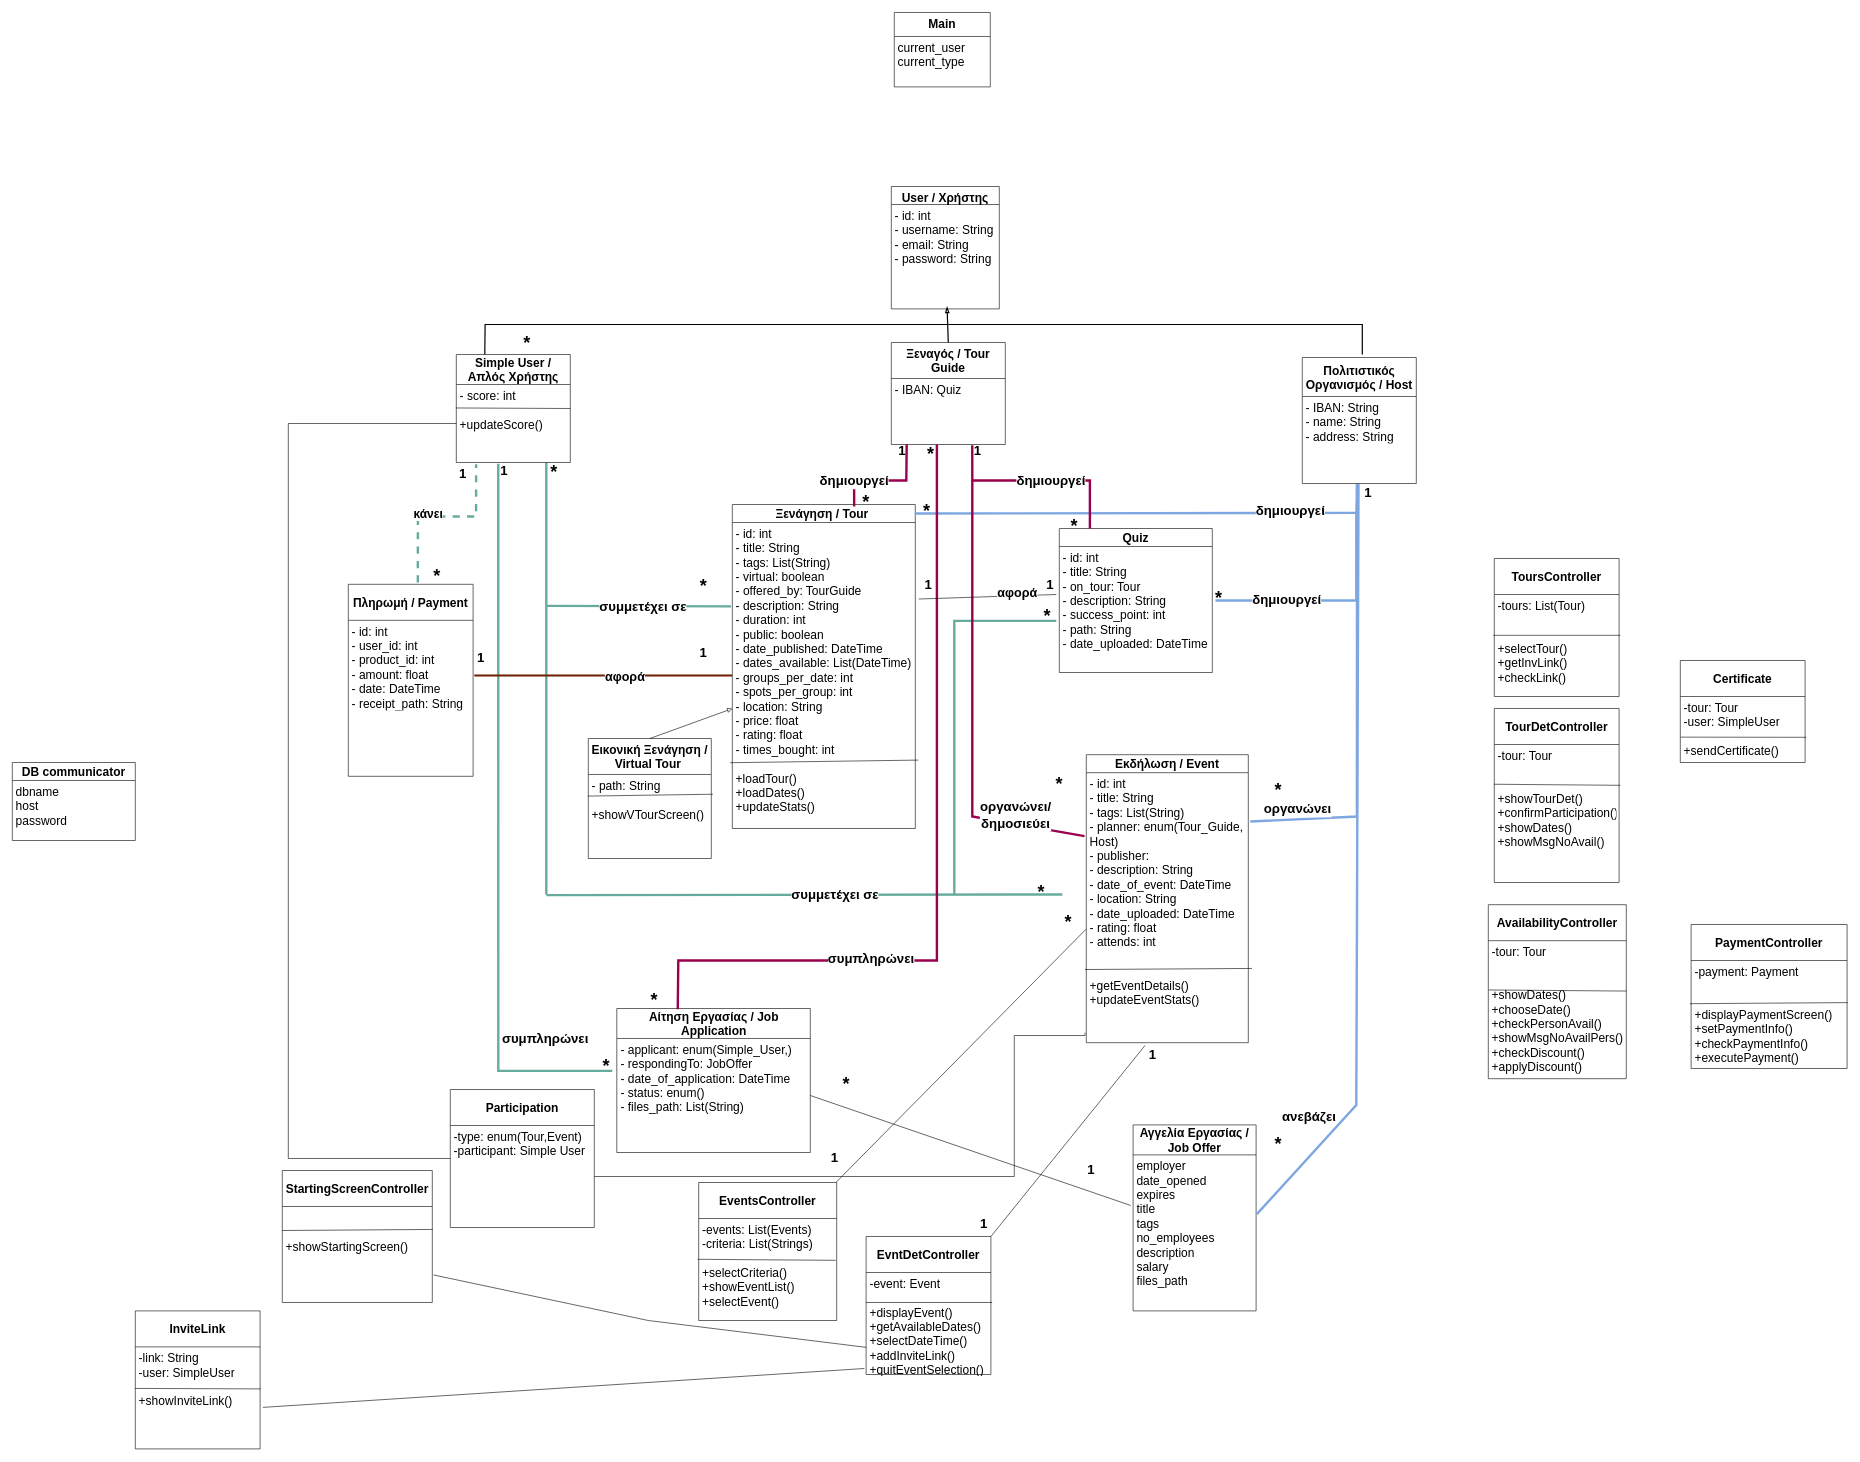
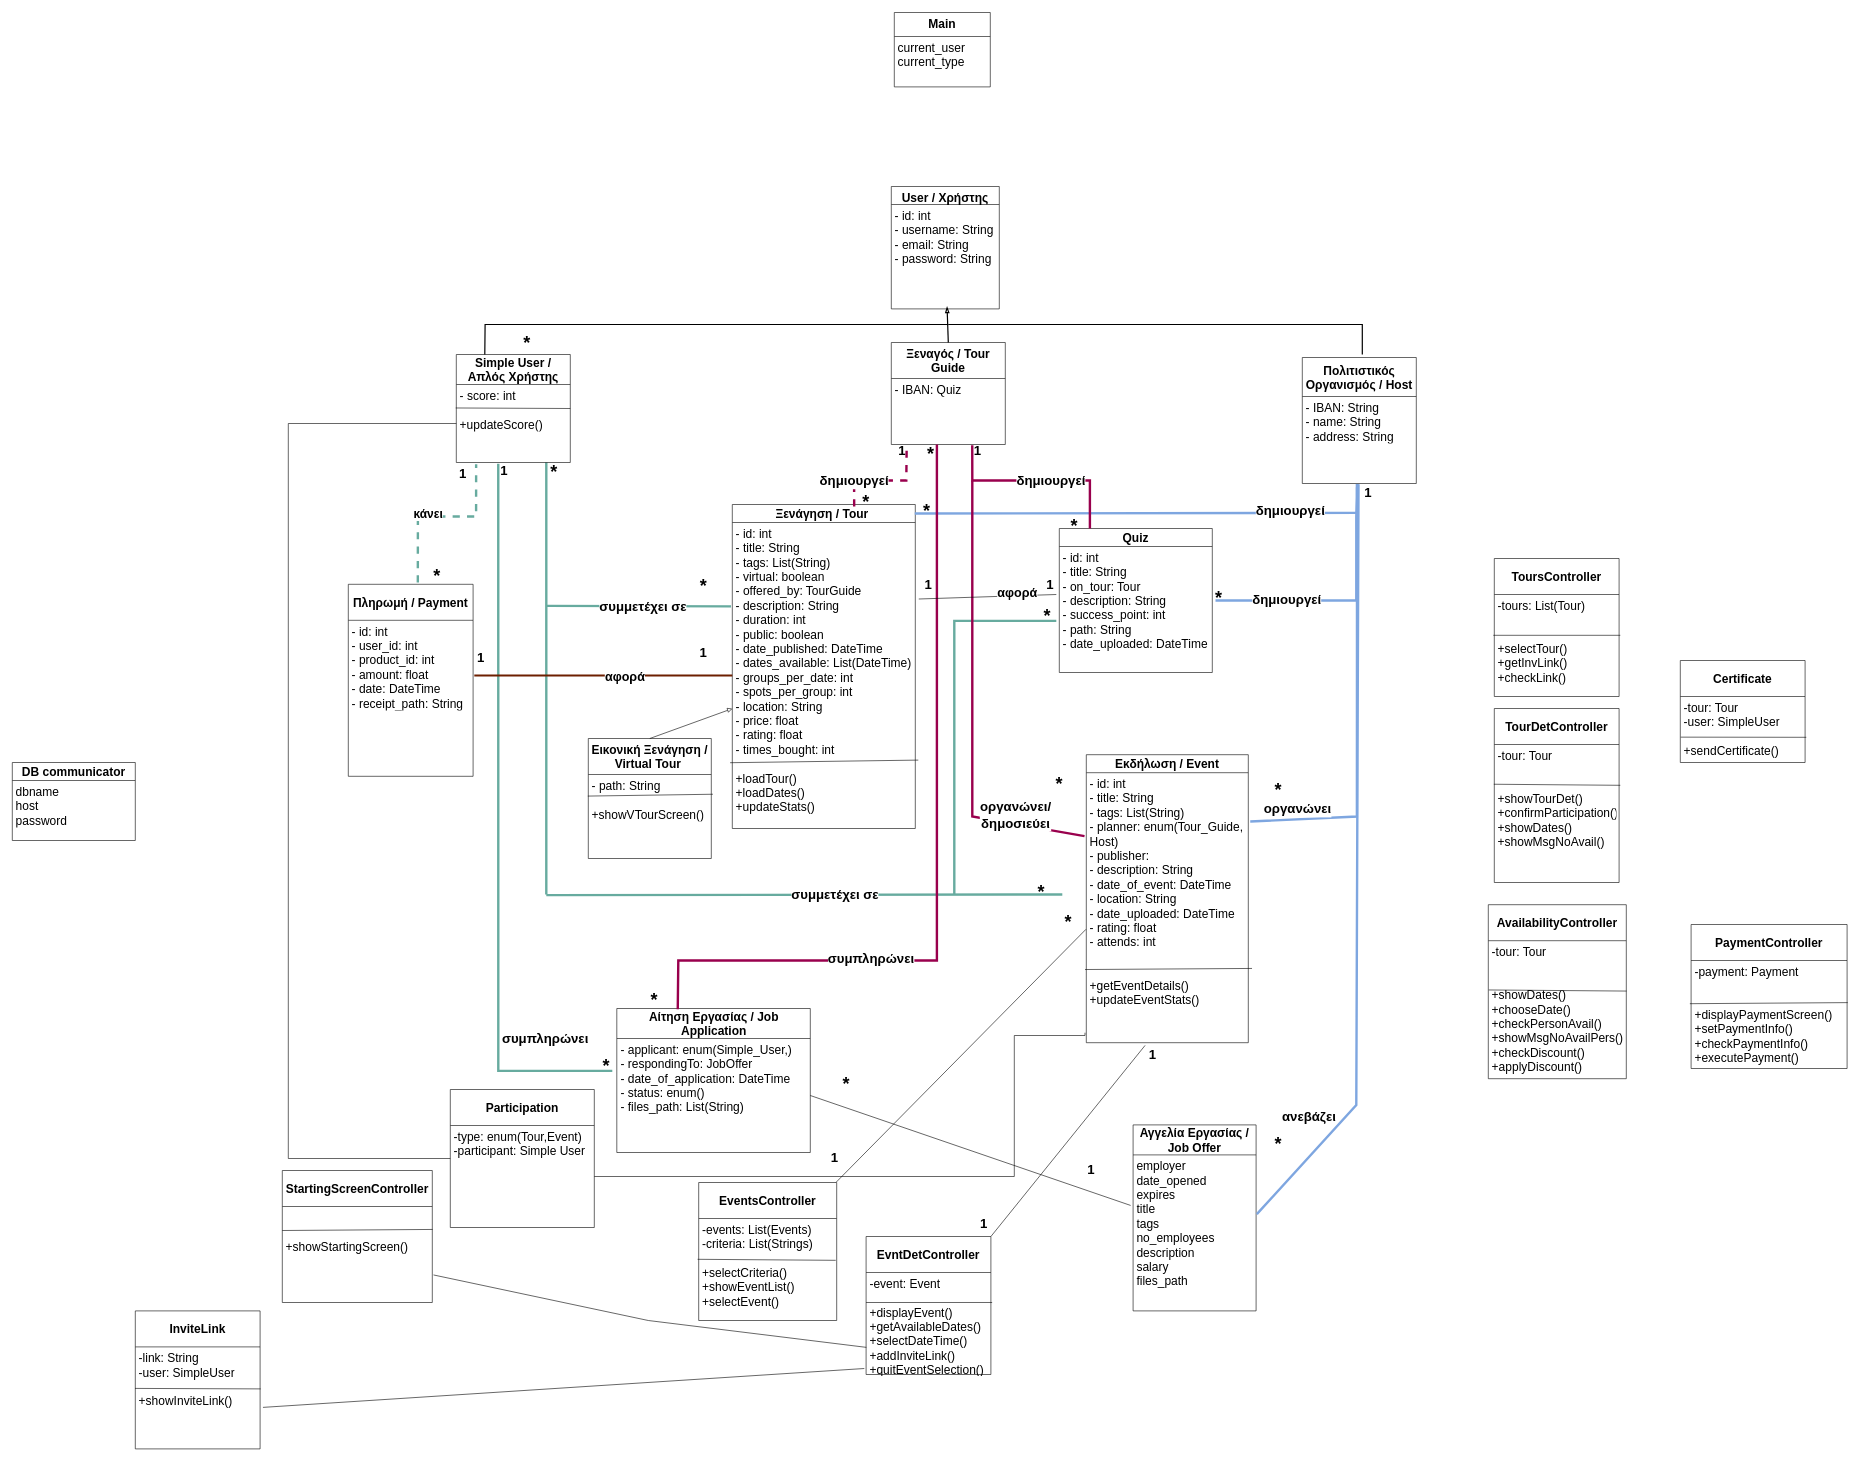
(906, 471) -> (906, 471)
